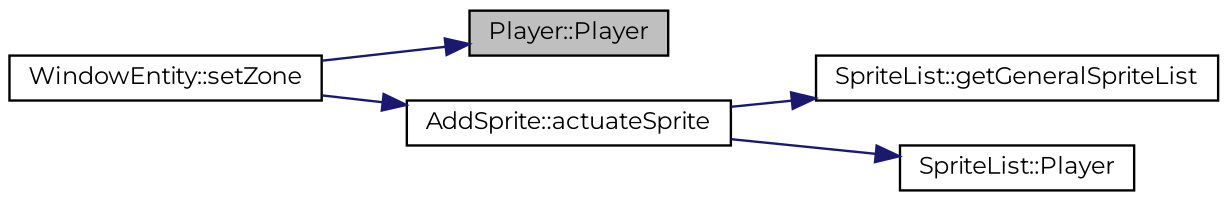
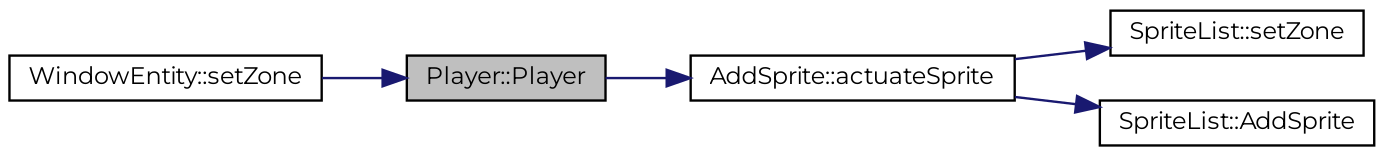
(1017, 78) -> (1237, 33)
(352, 99) -> (636, 78)
(1017, 168) -> (1237, 123)
